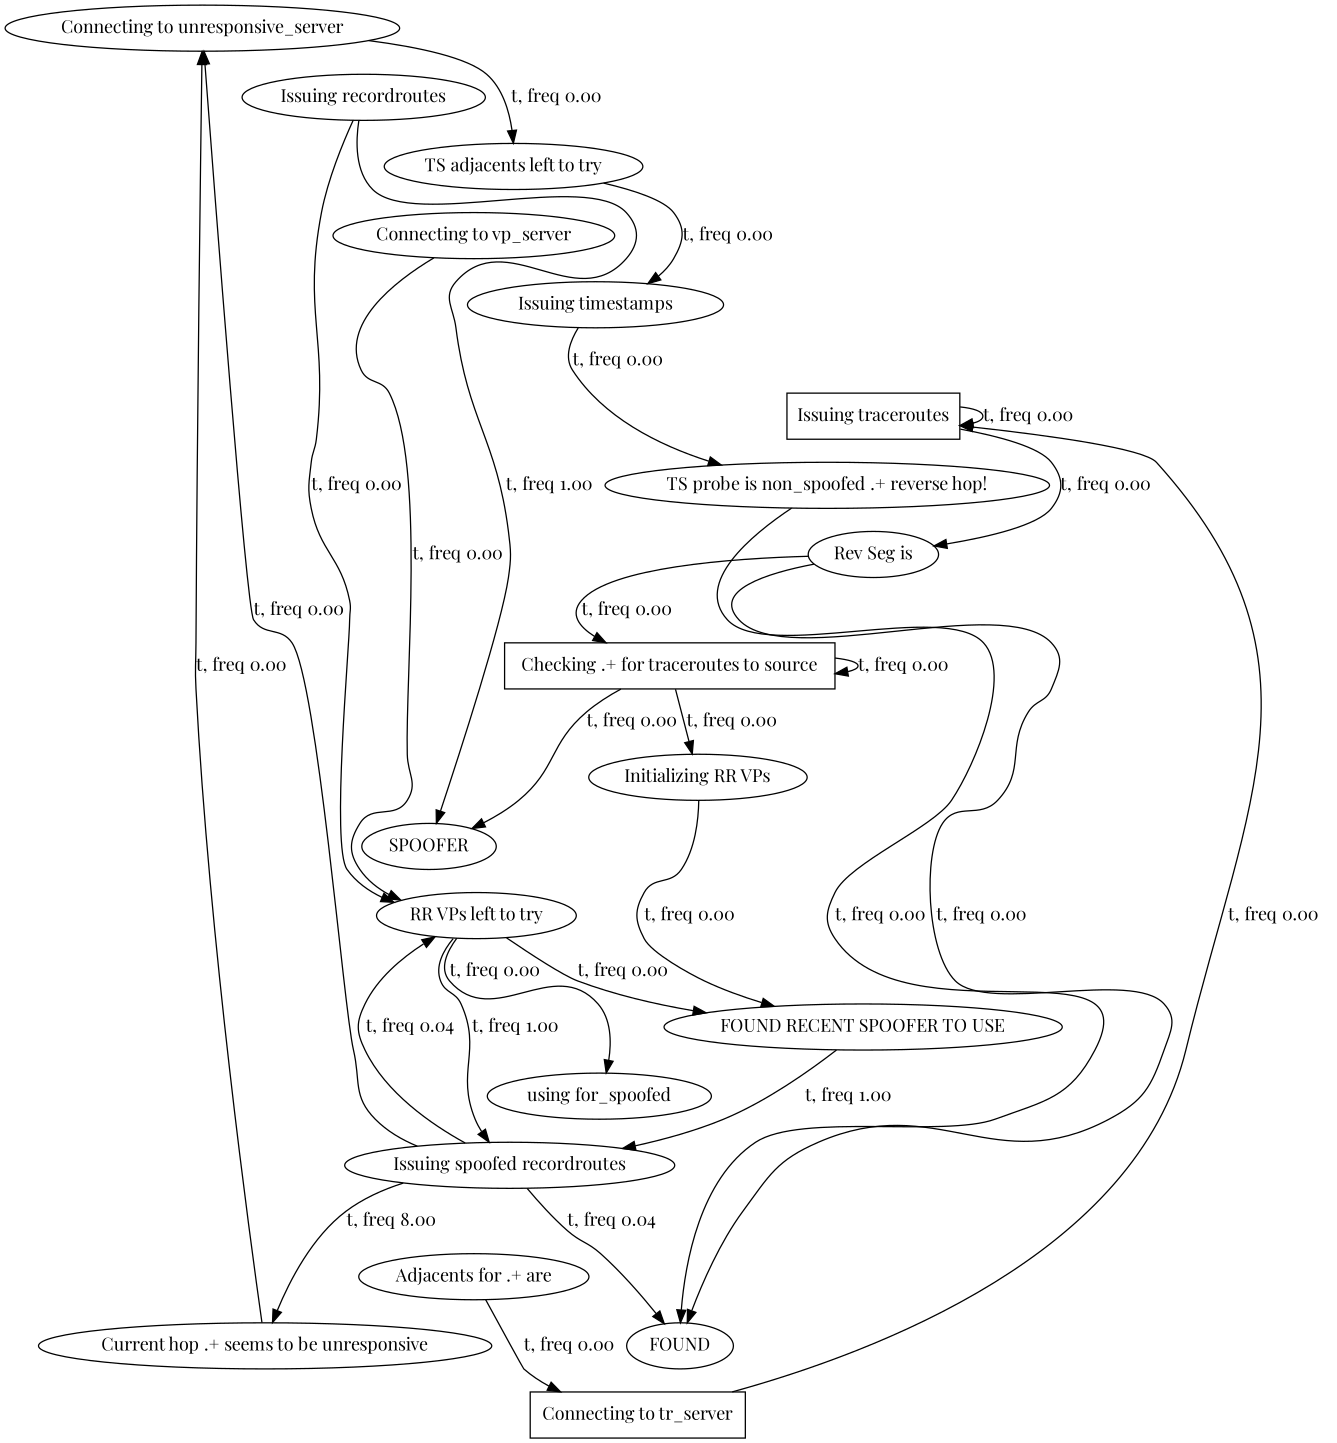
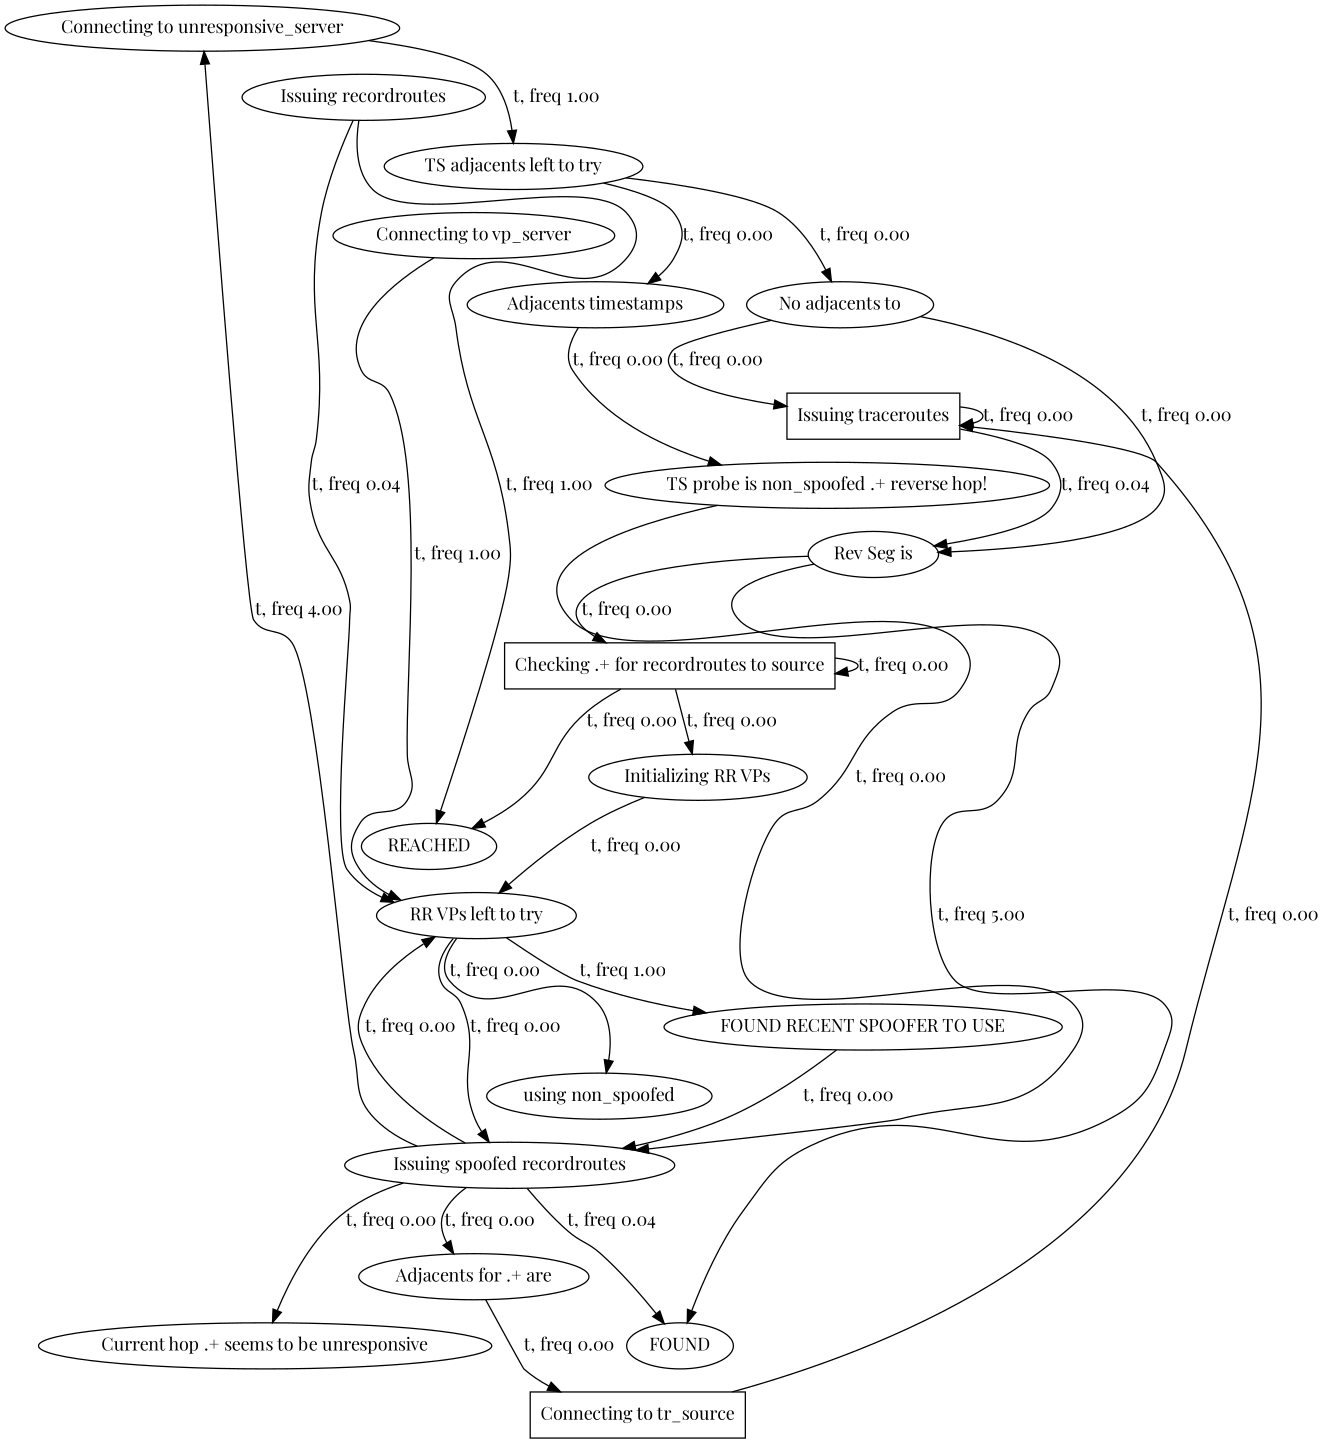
(556, 97) -> (556, 97)
(596, 305) -> (596, 305)
none -> (840, 305)
(357, 485) -> (357, 485)
(1106, 485) -> (1106, 485)
(458, 554) -> (458, 554)
(299, 610) -> (299, 610)
(670, 666) -> (670, 666)
(196, 695) -> none
(429, 846) -> (429, 846)
(982, 916) -> (982, 916)
(638, 925) -> (573, 835)
(623, 971) -> (623, 971)
(877, 972) -> (757, 860)
(410, 1027) -> (410, 1027)
(515, 1027) -> (515, 1027)
(599, 1096) -> (599, 1096)
(848, 1096) -> (848, 1096)
none -> (444, 1212)
(391, 1221) -> (391, 1221)
(638, 1415) -> (638, 1415)
